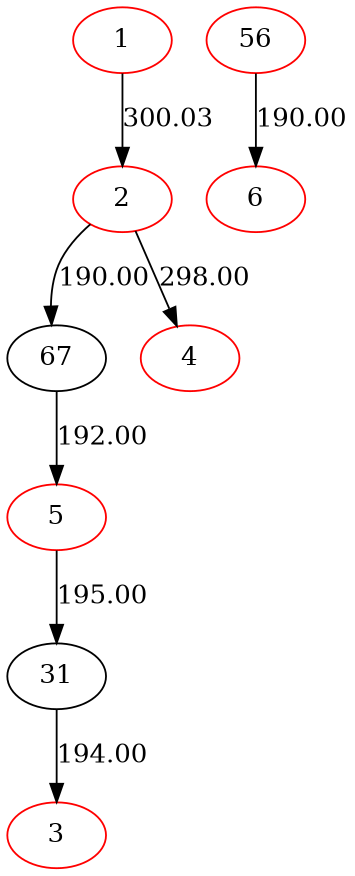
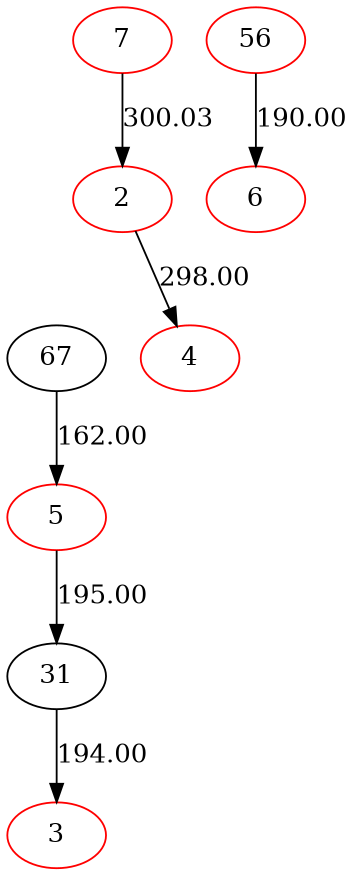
(122, 40) -> (122, 40)
(61, 260) -> none
(102, 438) -> (102, 438)
